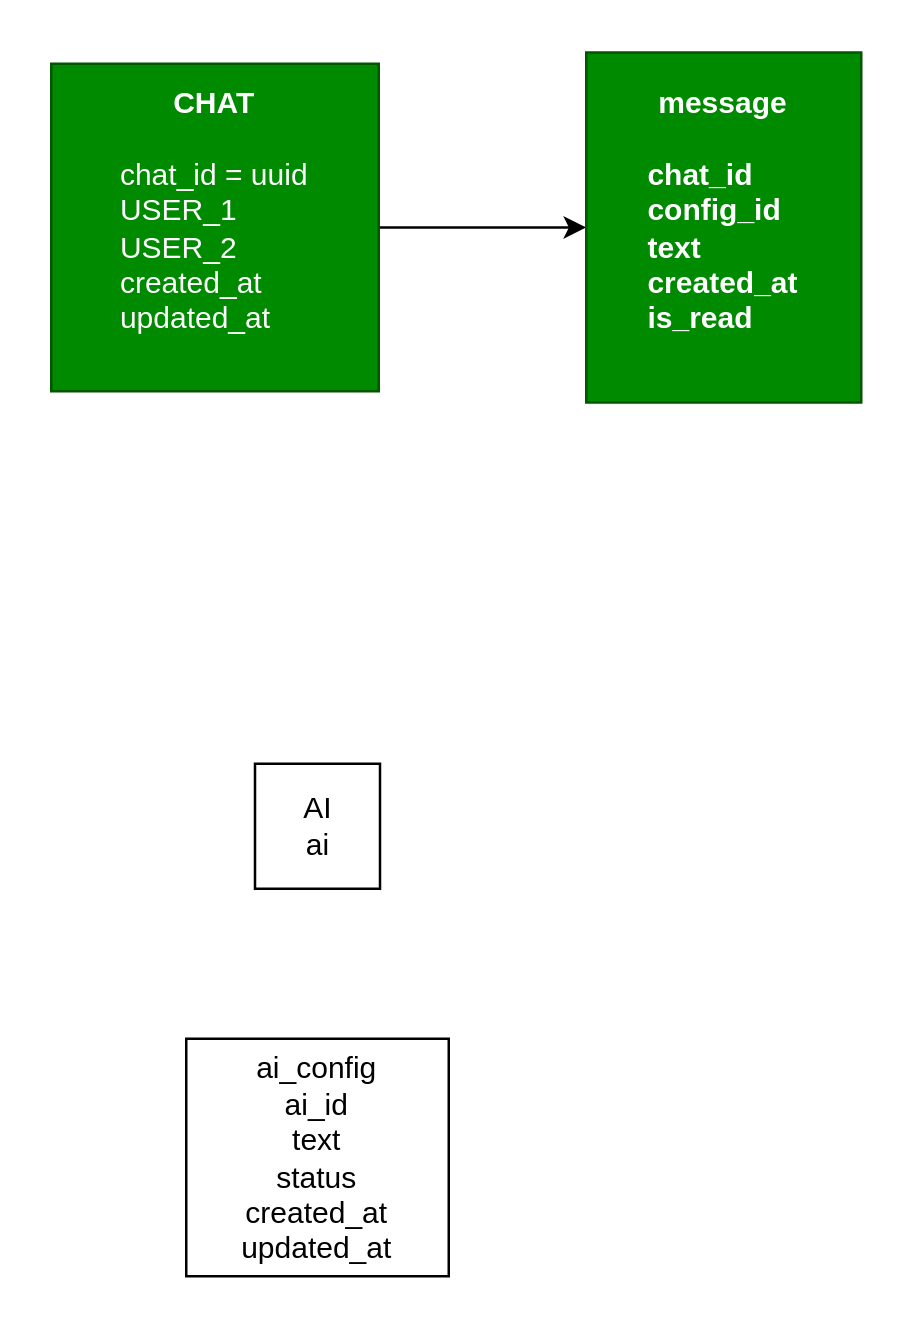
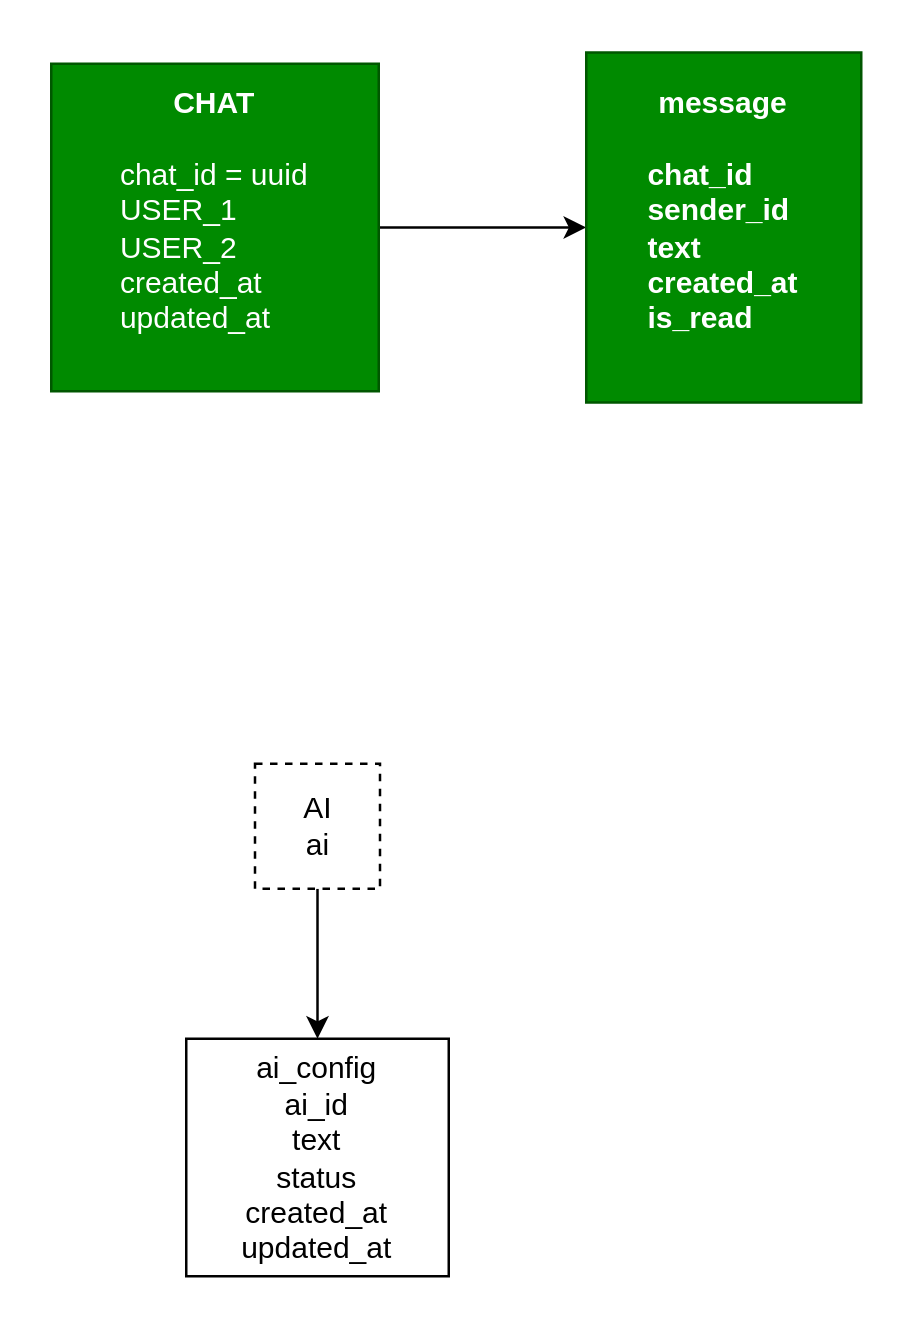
(724, 229) -> (724, 229)
(318, 826) -> (318, 826)
none -> (318, 956)
